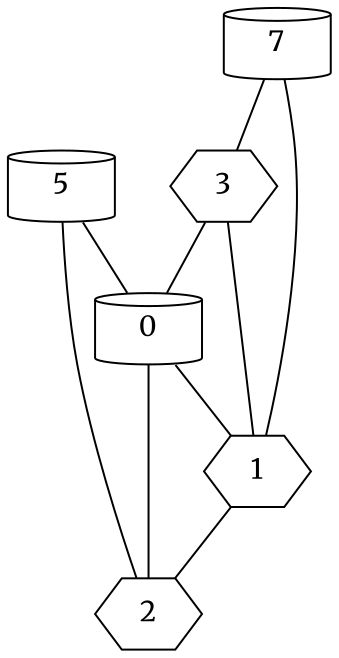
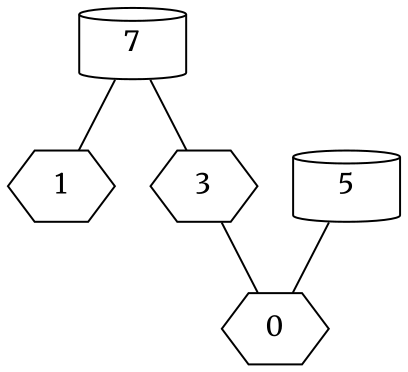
(149, 329) -> (275, 329)
(241, 329) -> none
(203, 400) -> none
(149, 614) -> none
